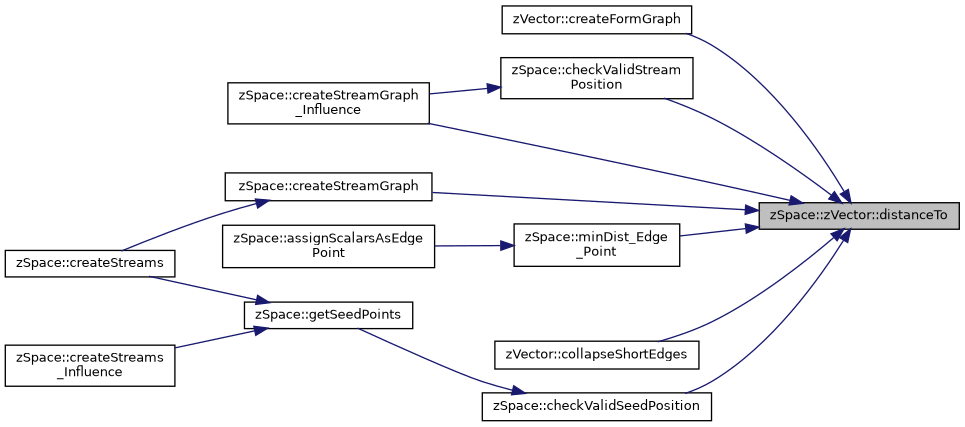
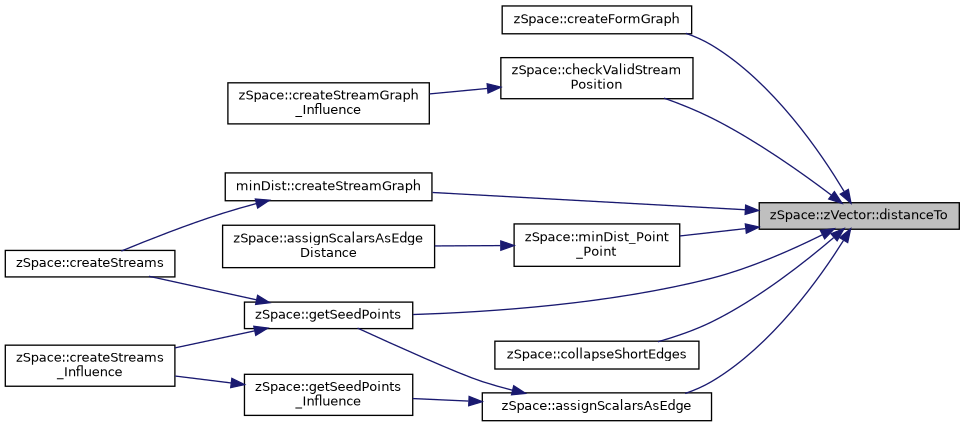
(597, 20) -> (597, 20)
(609, 161) -> (622, 296)
(329, 187) -> (329, 187)
(597, 245) -> (597, 245)
(329, 246) -> (329, 246)
(597, 355) -> (597, 355)
none -> (329, 395)
(597, 407) -> (597, 407)
